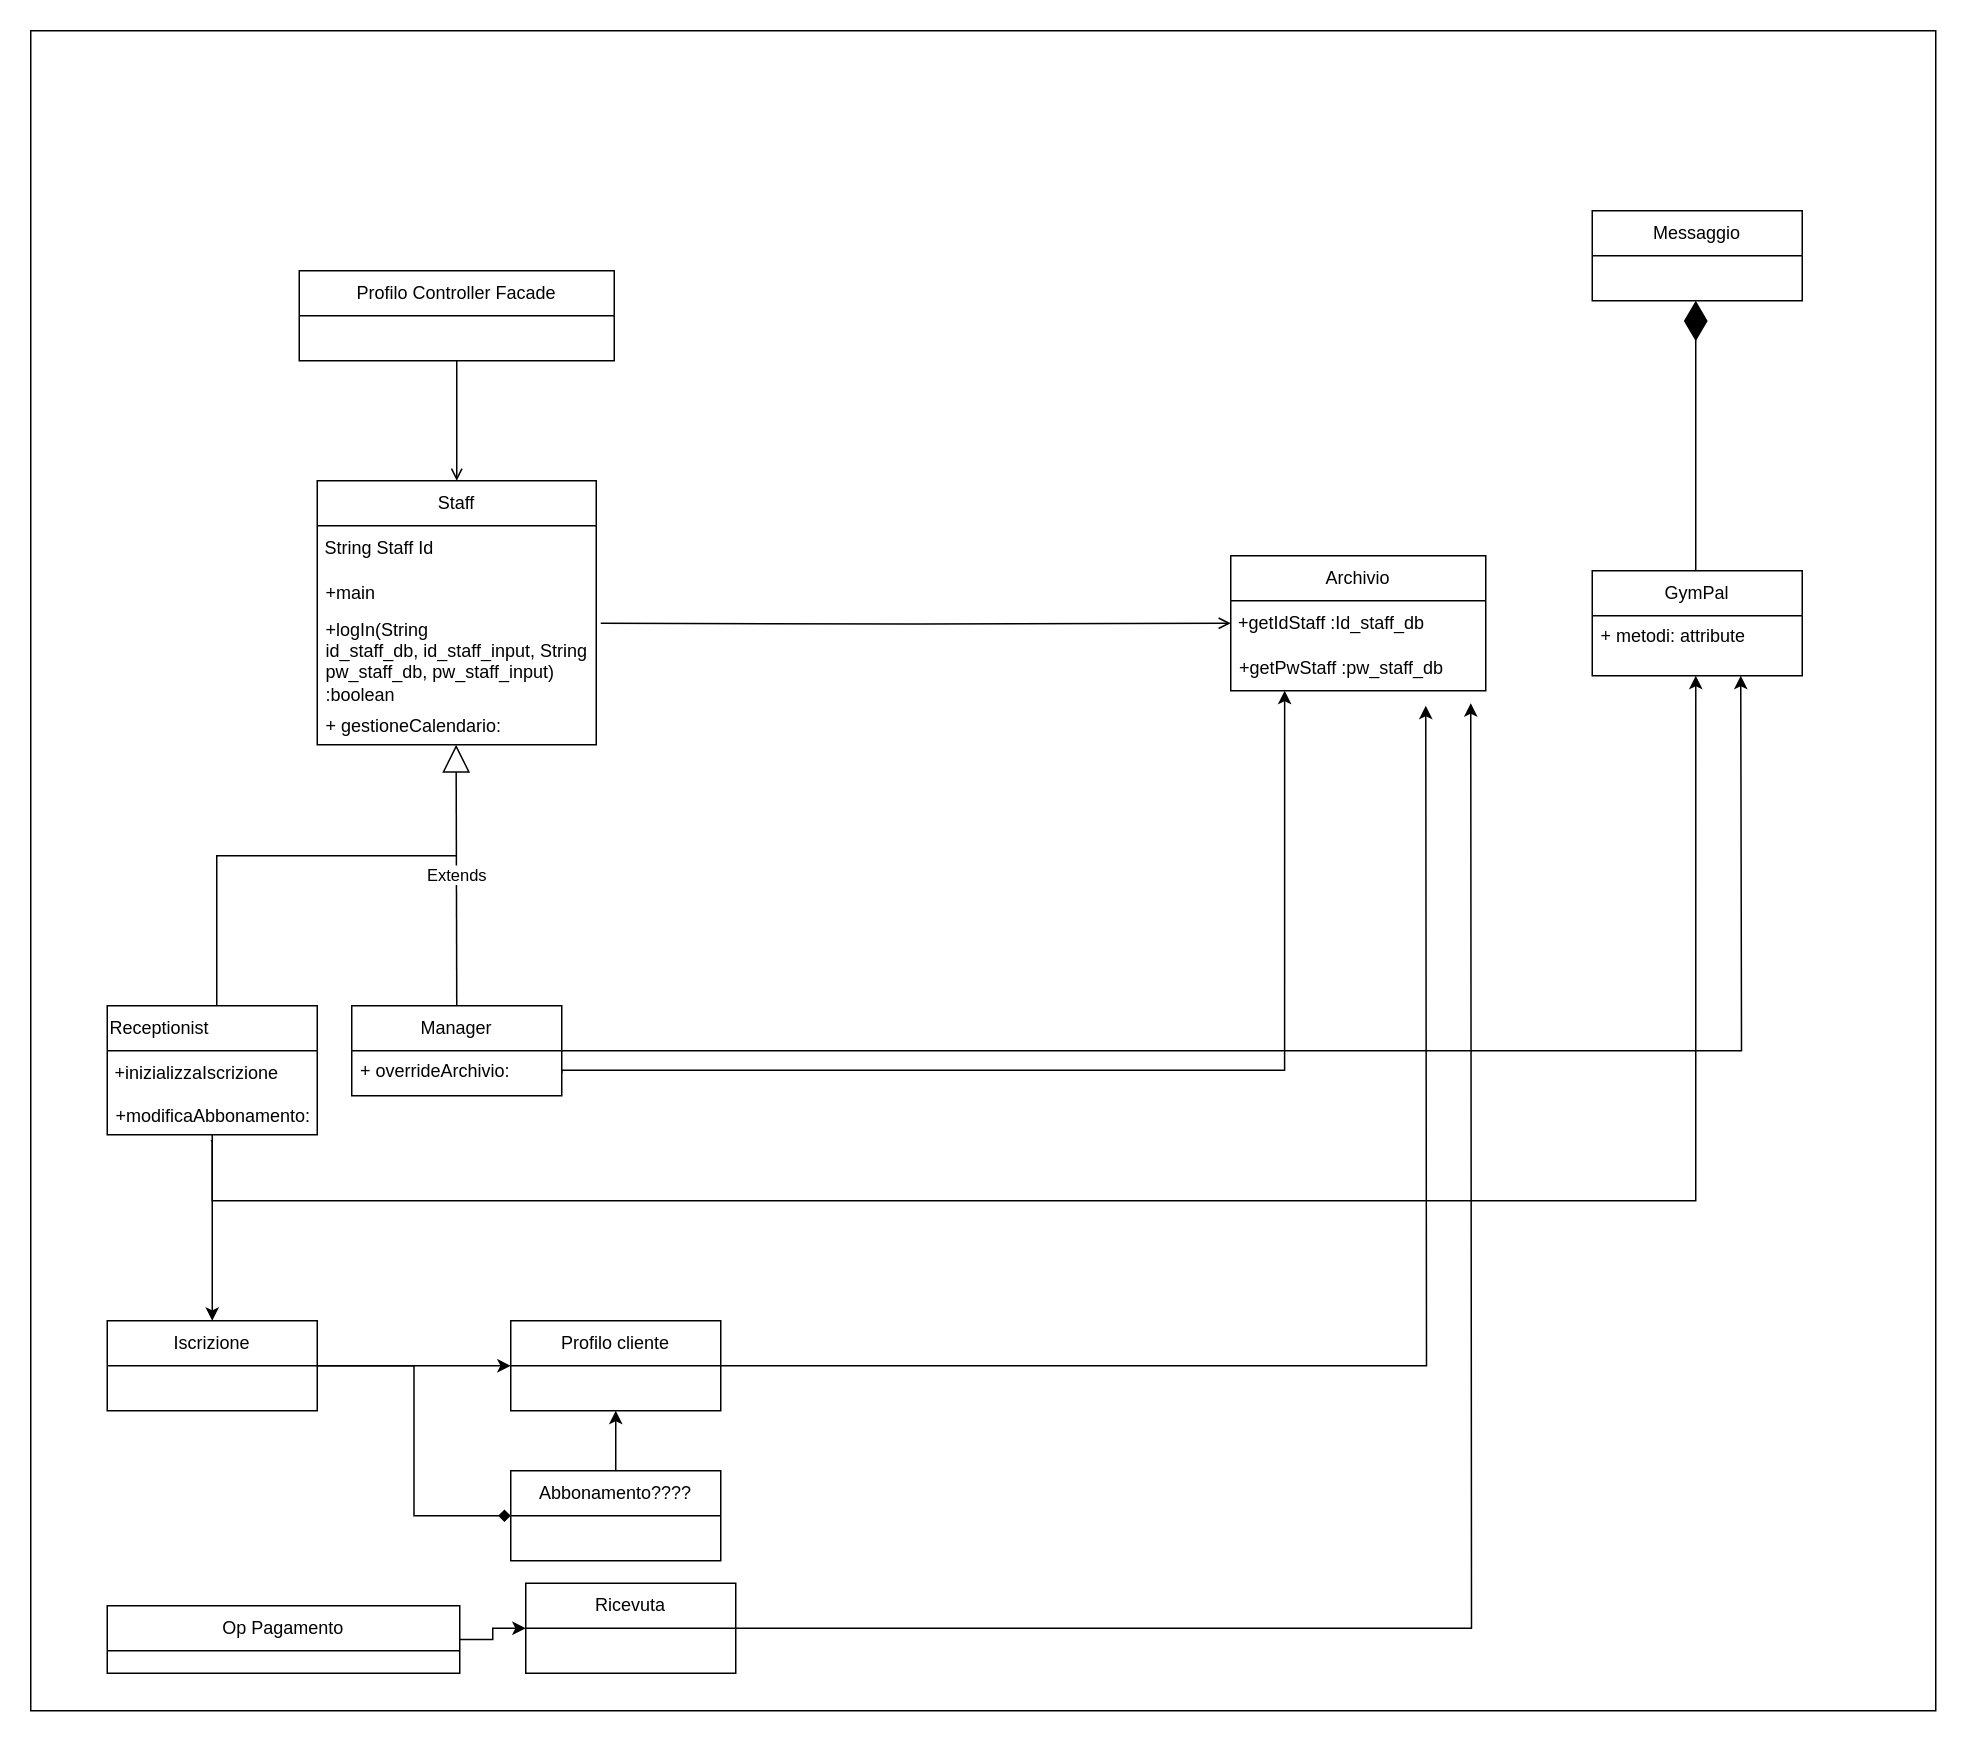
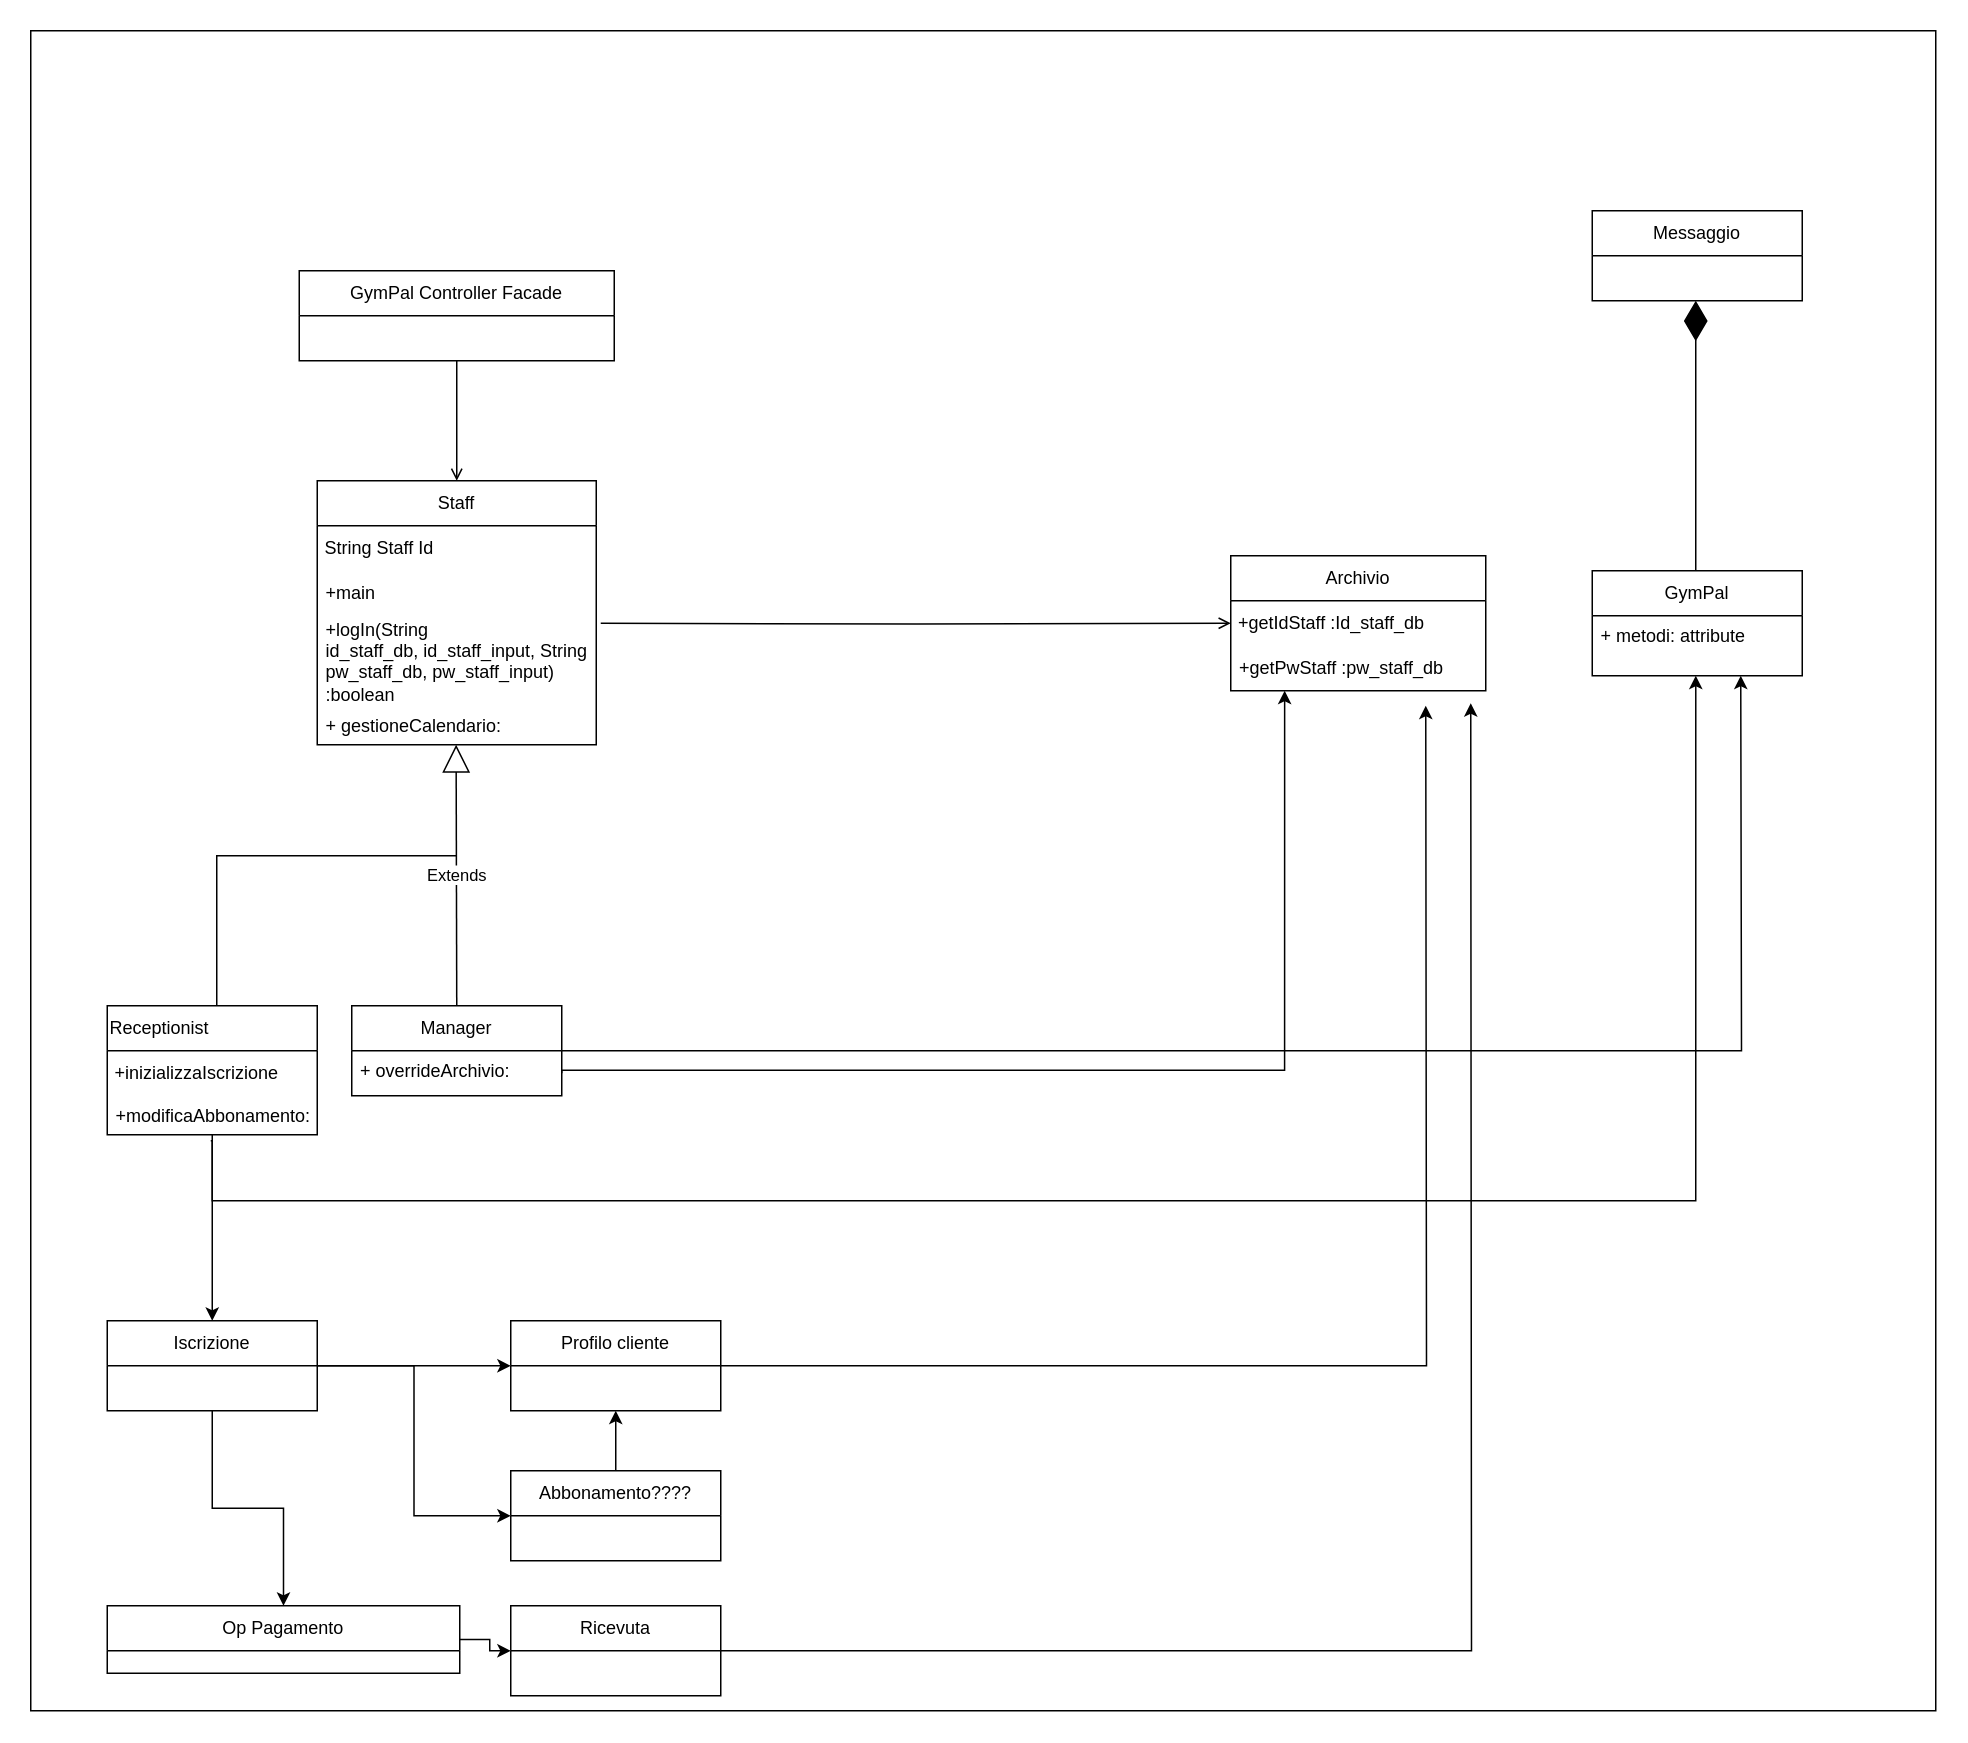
(457, 293) -> (457, 293)
none -> (243, 1508)
(498, 1516) -> (499, 1516)
(631, 1628) -> (616, 1651)
